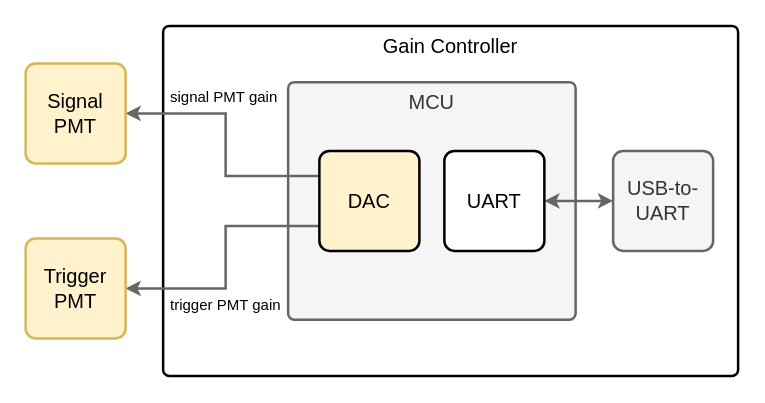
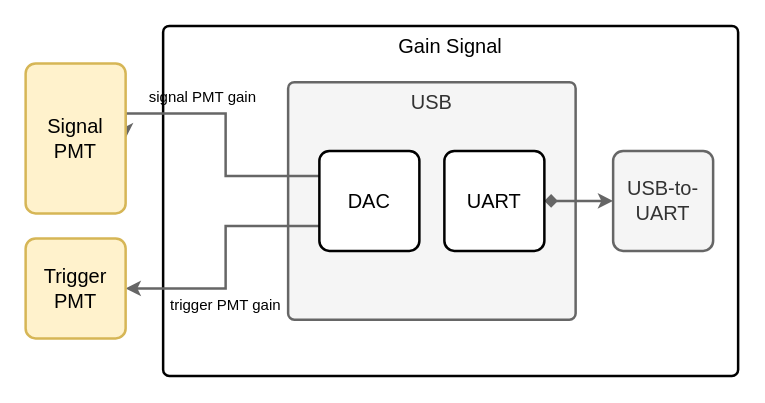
(451, 46) -> (451, 46)
(432, 103) -> (432, 103)
(76, 113) -> (76, 138)
(369, 201) -> (369, 201)
(557, 201) -> (557, 201)
